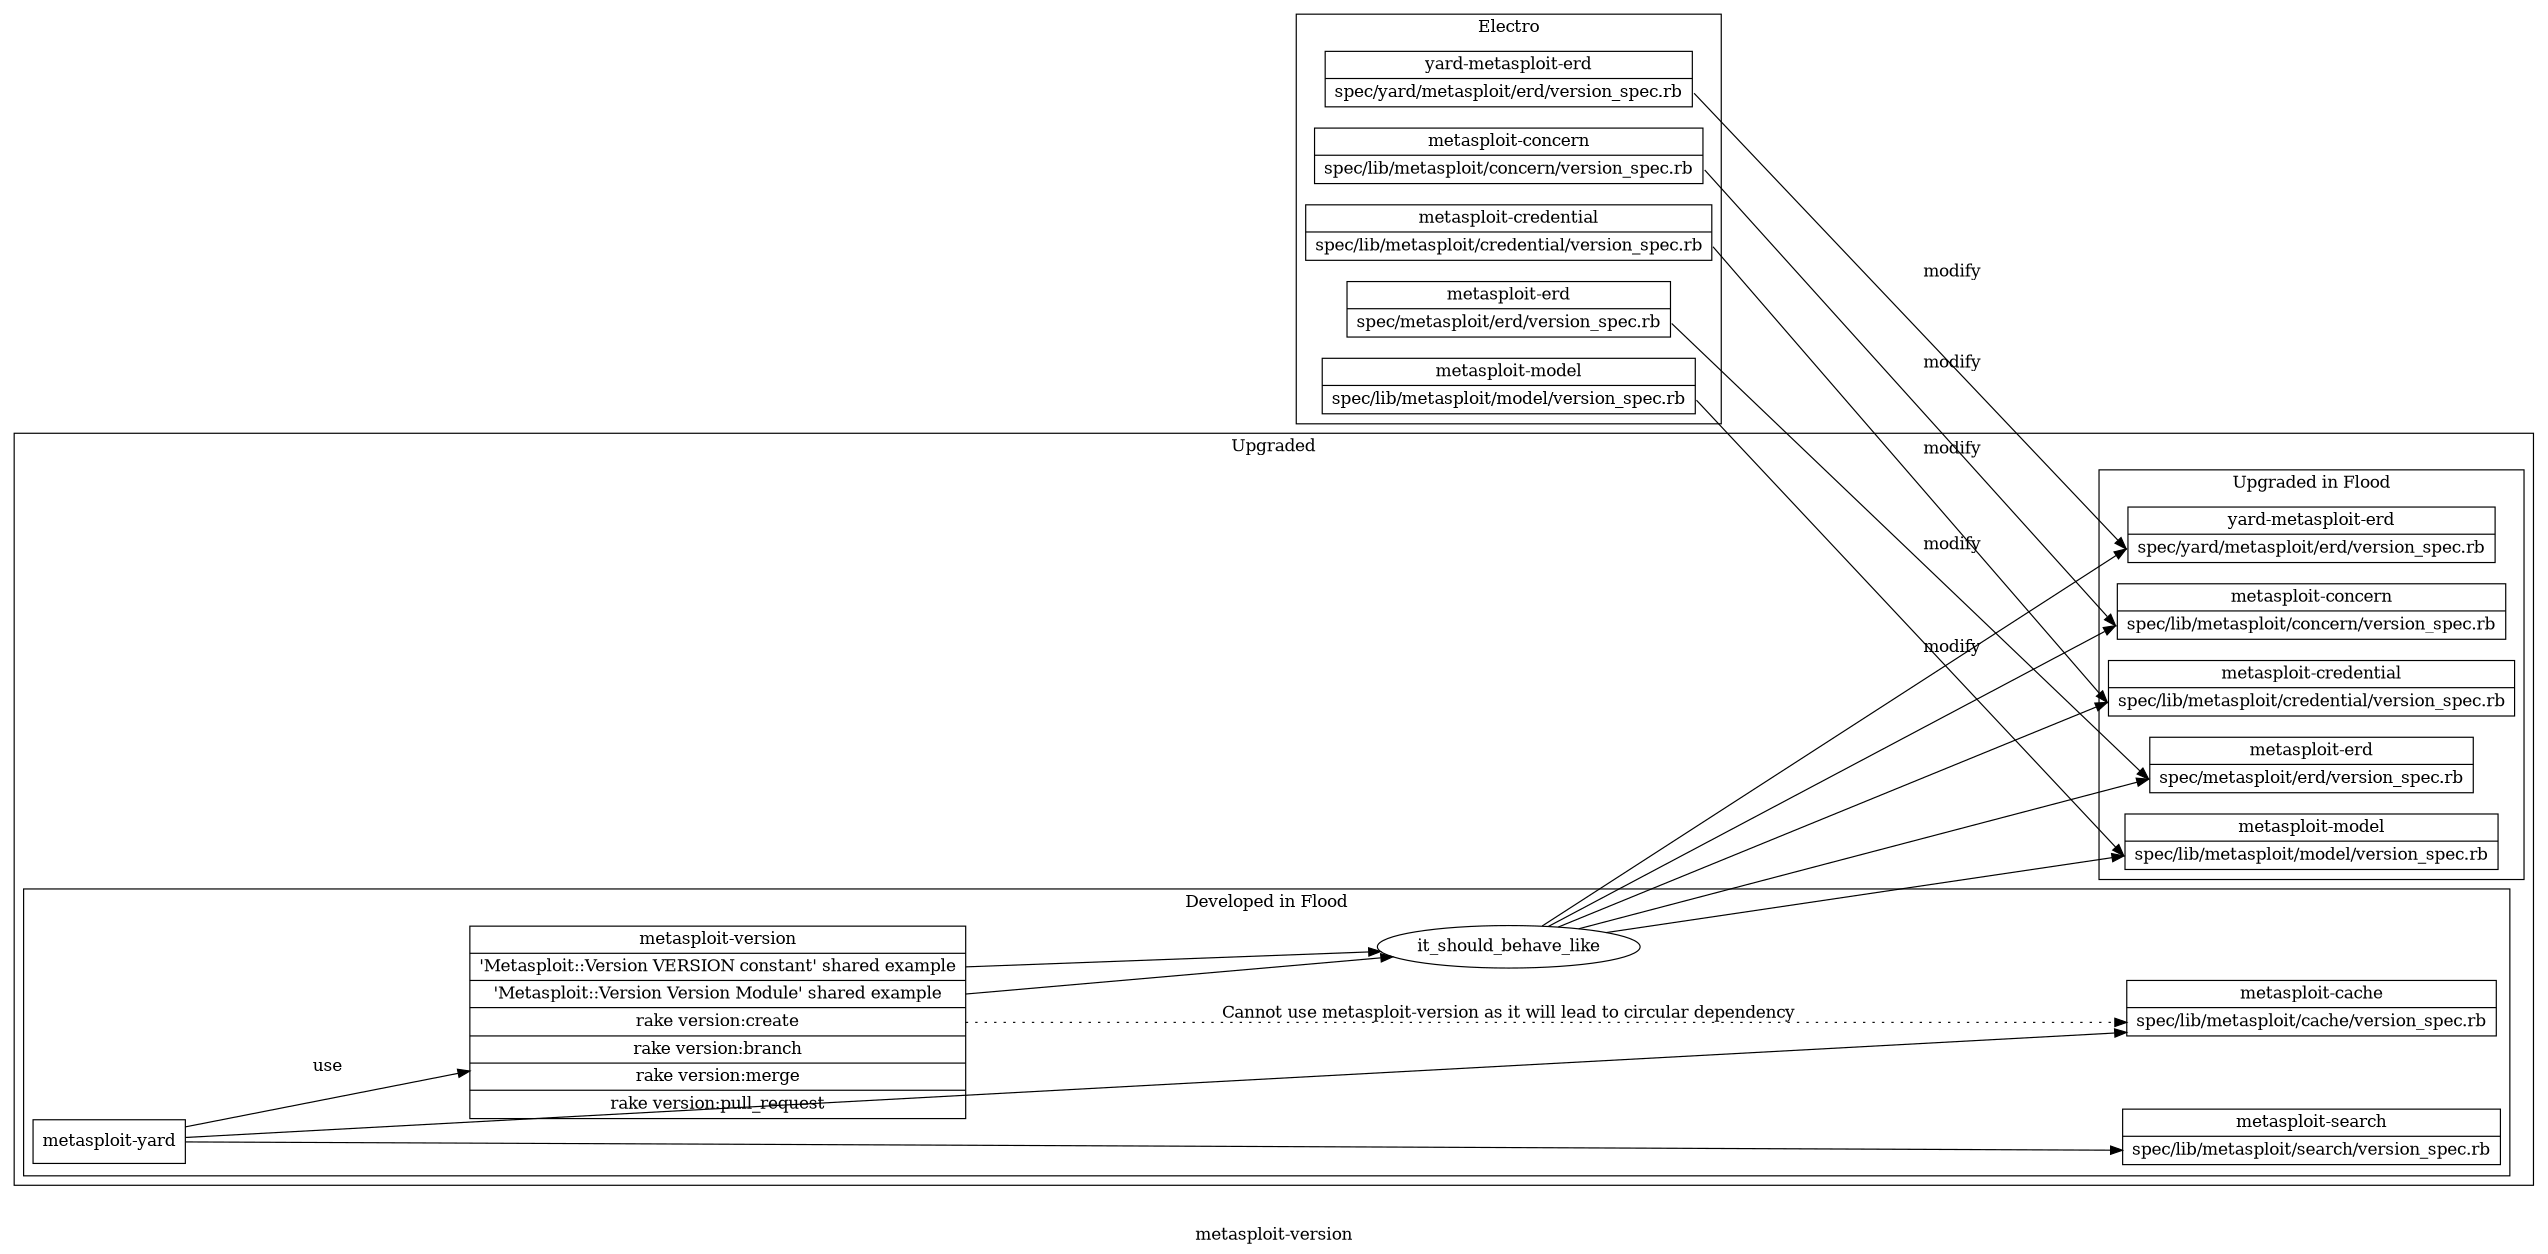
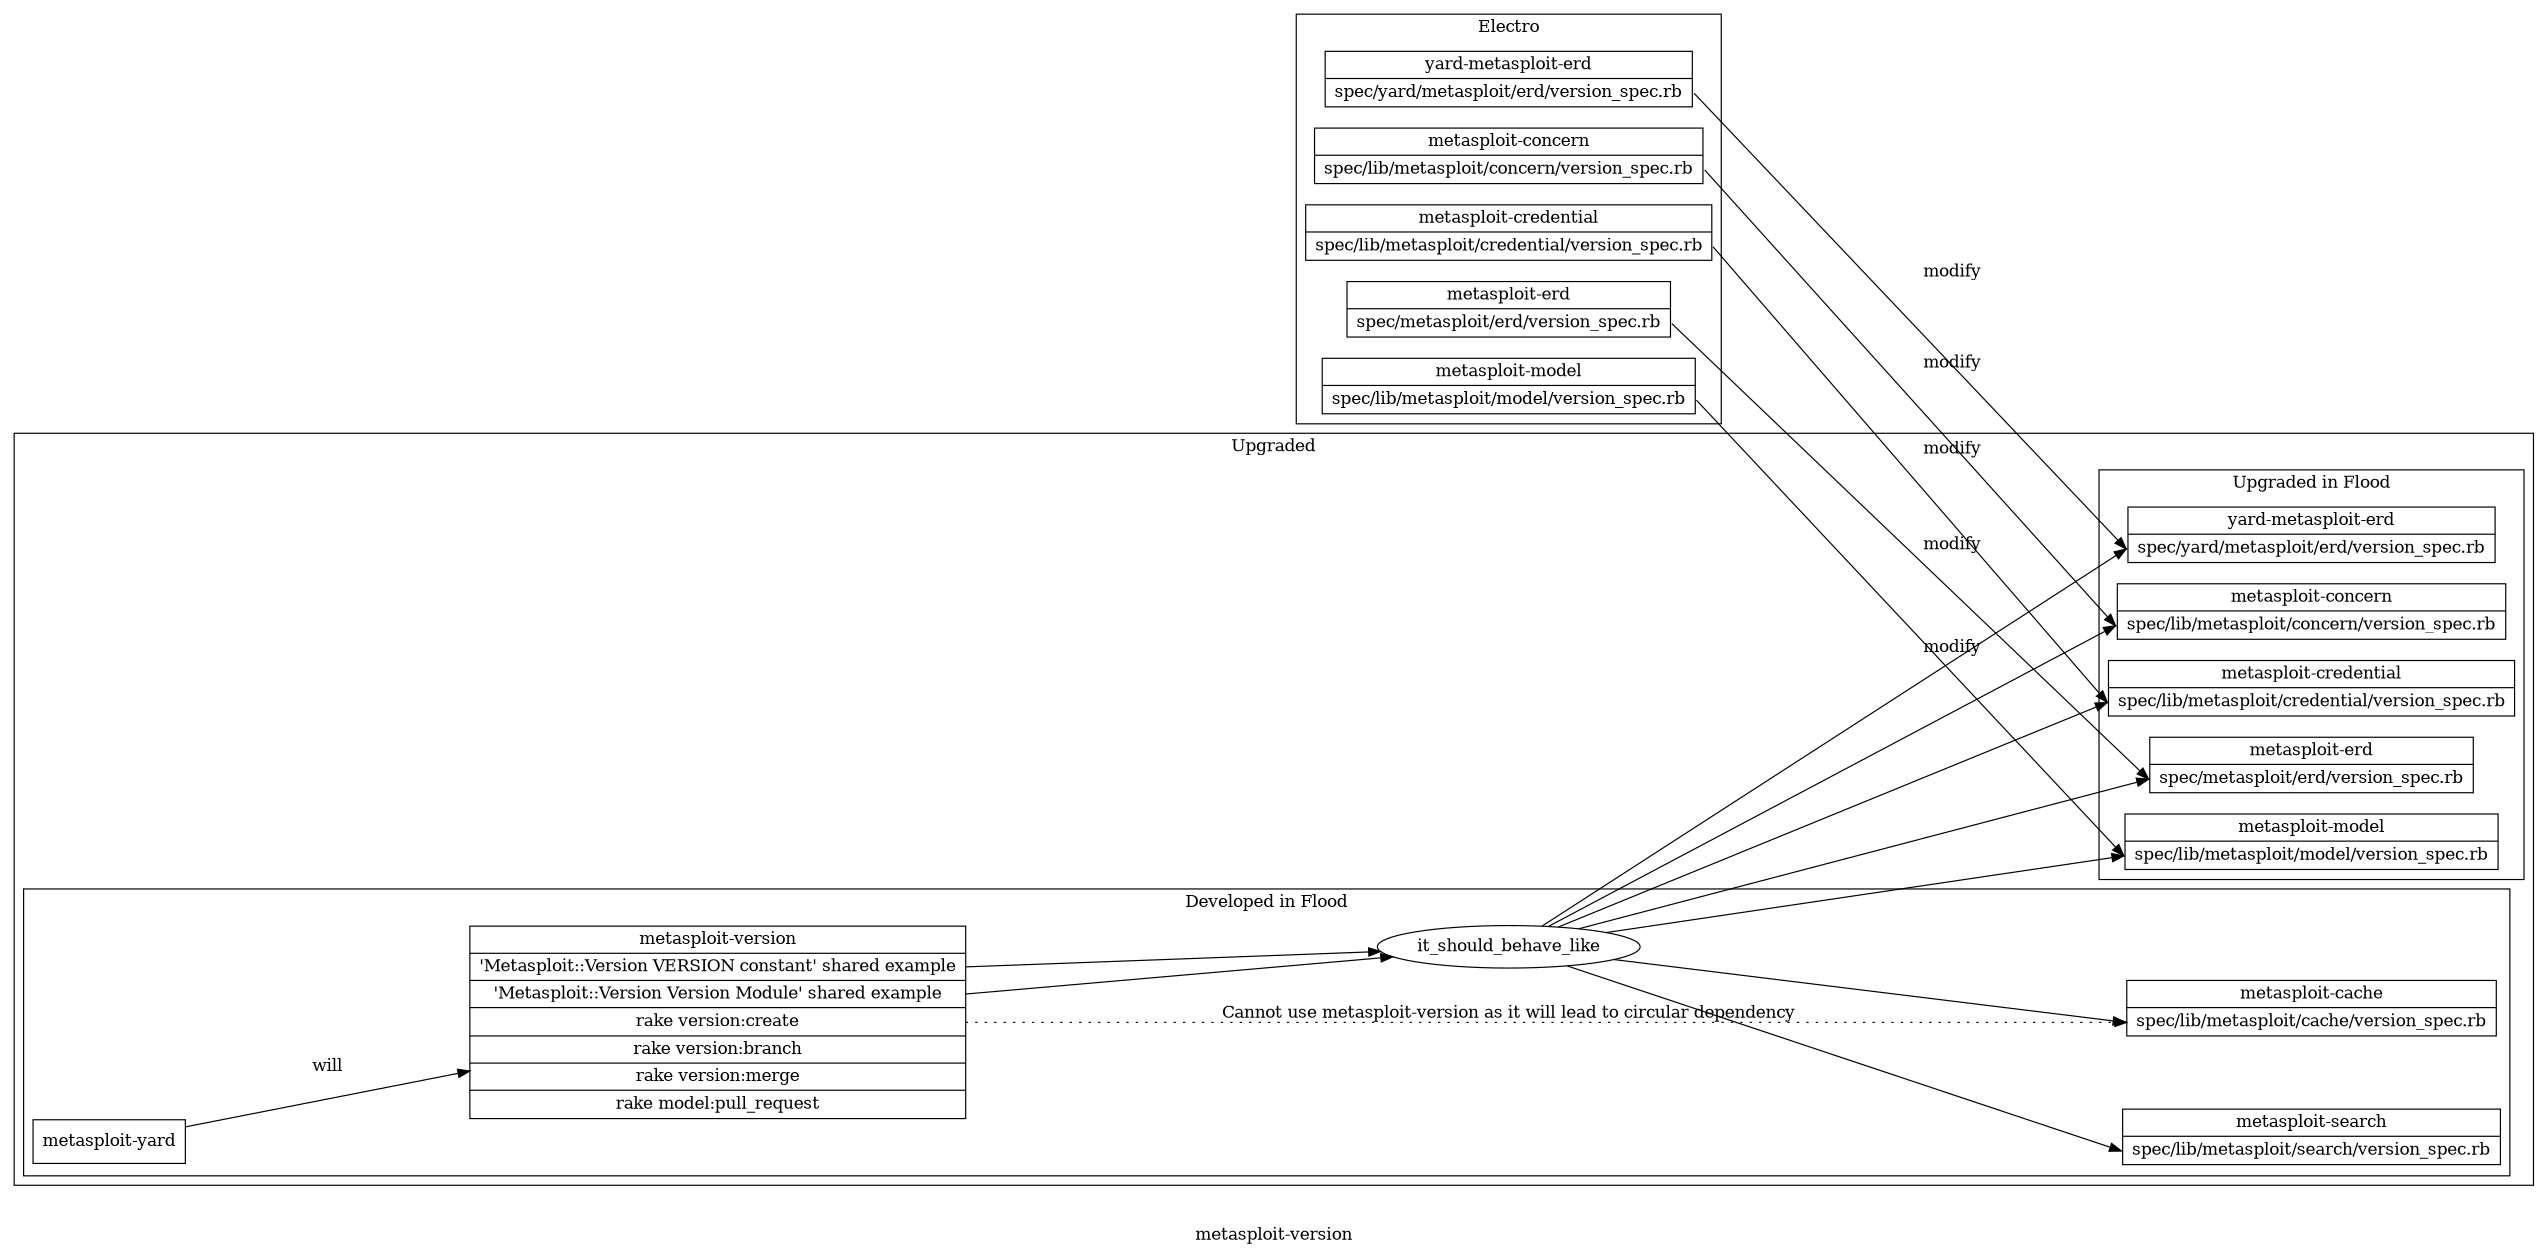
(328, 1067) -> (328, 1067)
(1150, 1085) -> (1864, 990)
(718, 1104) -> (718, 1104)
(1148, 1146) -> (1839, 1057)
